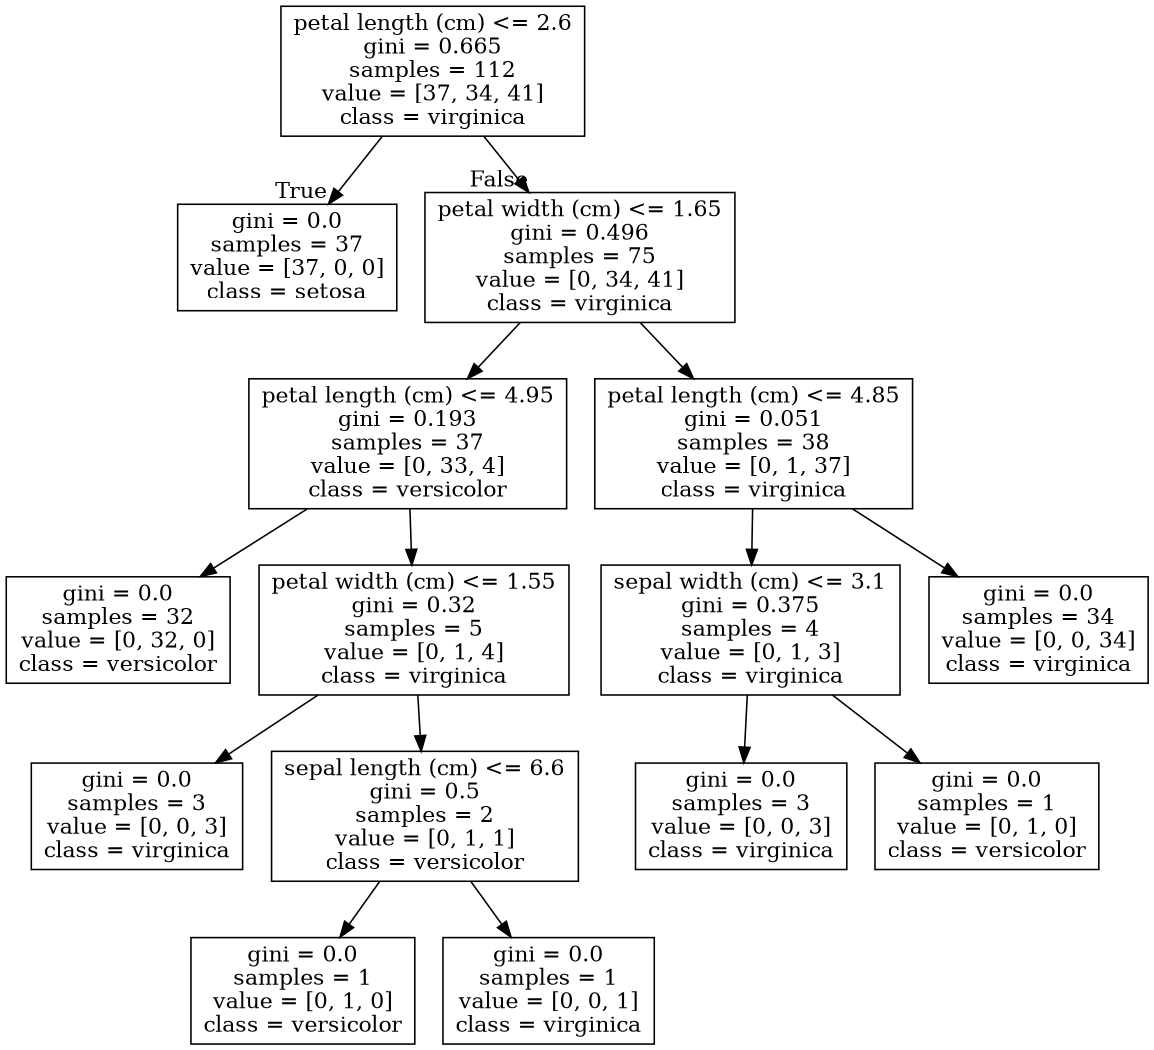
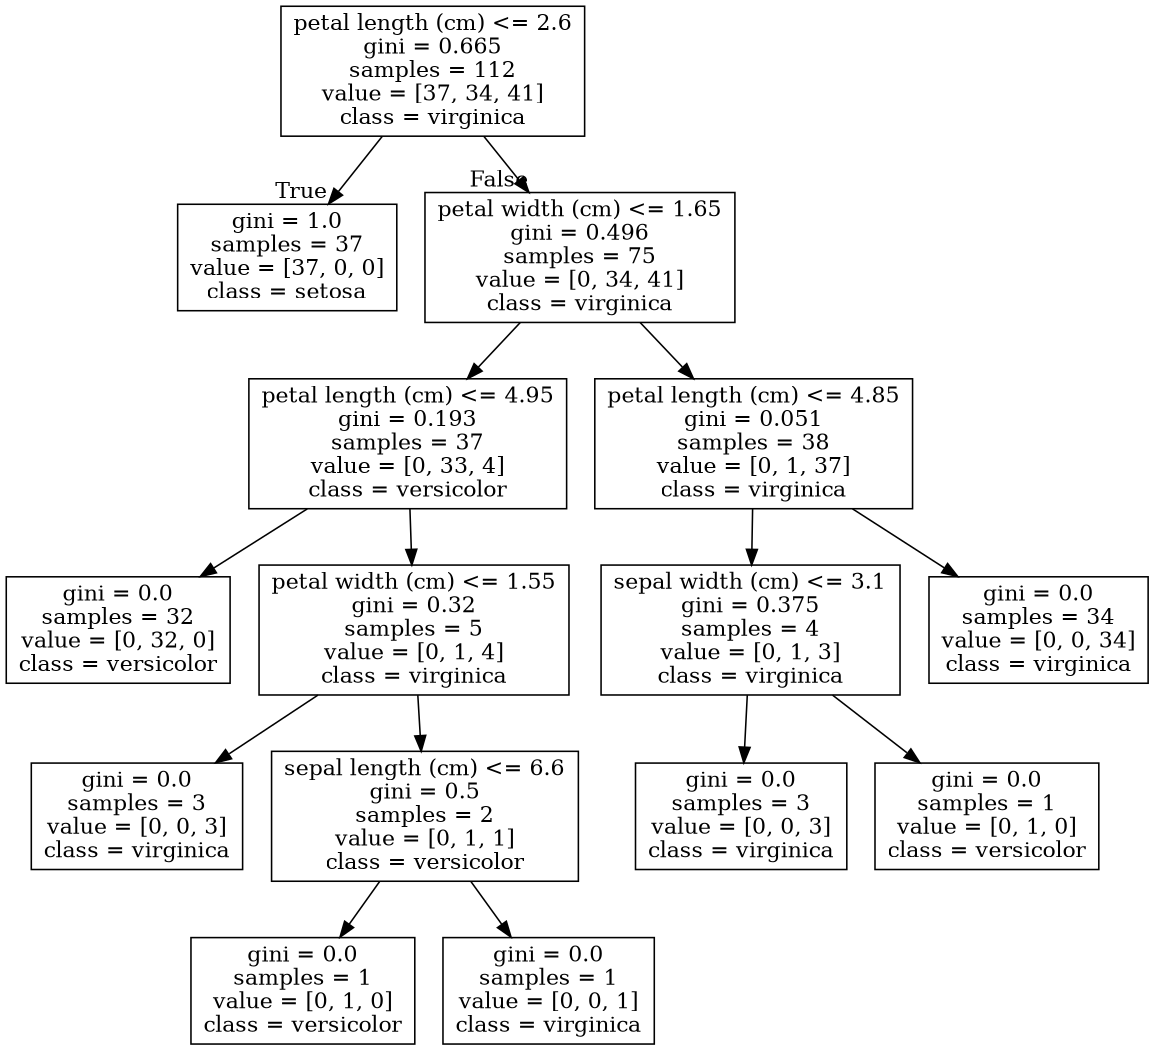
(287, 257) -> (287, 257)
